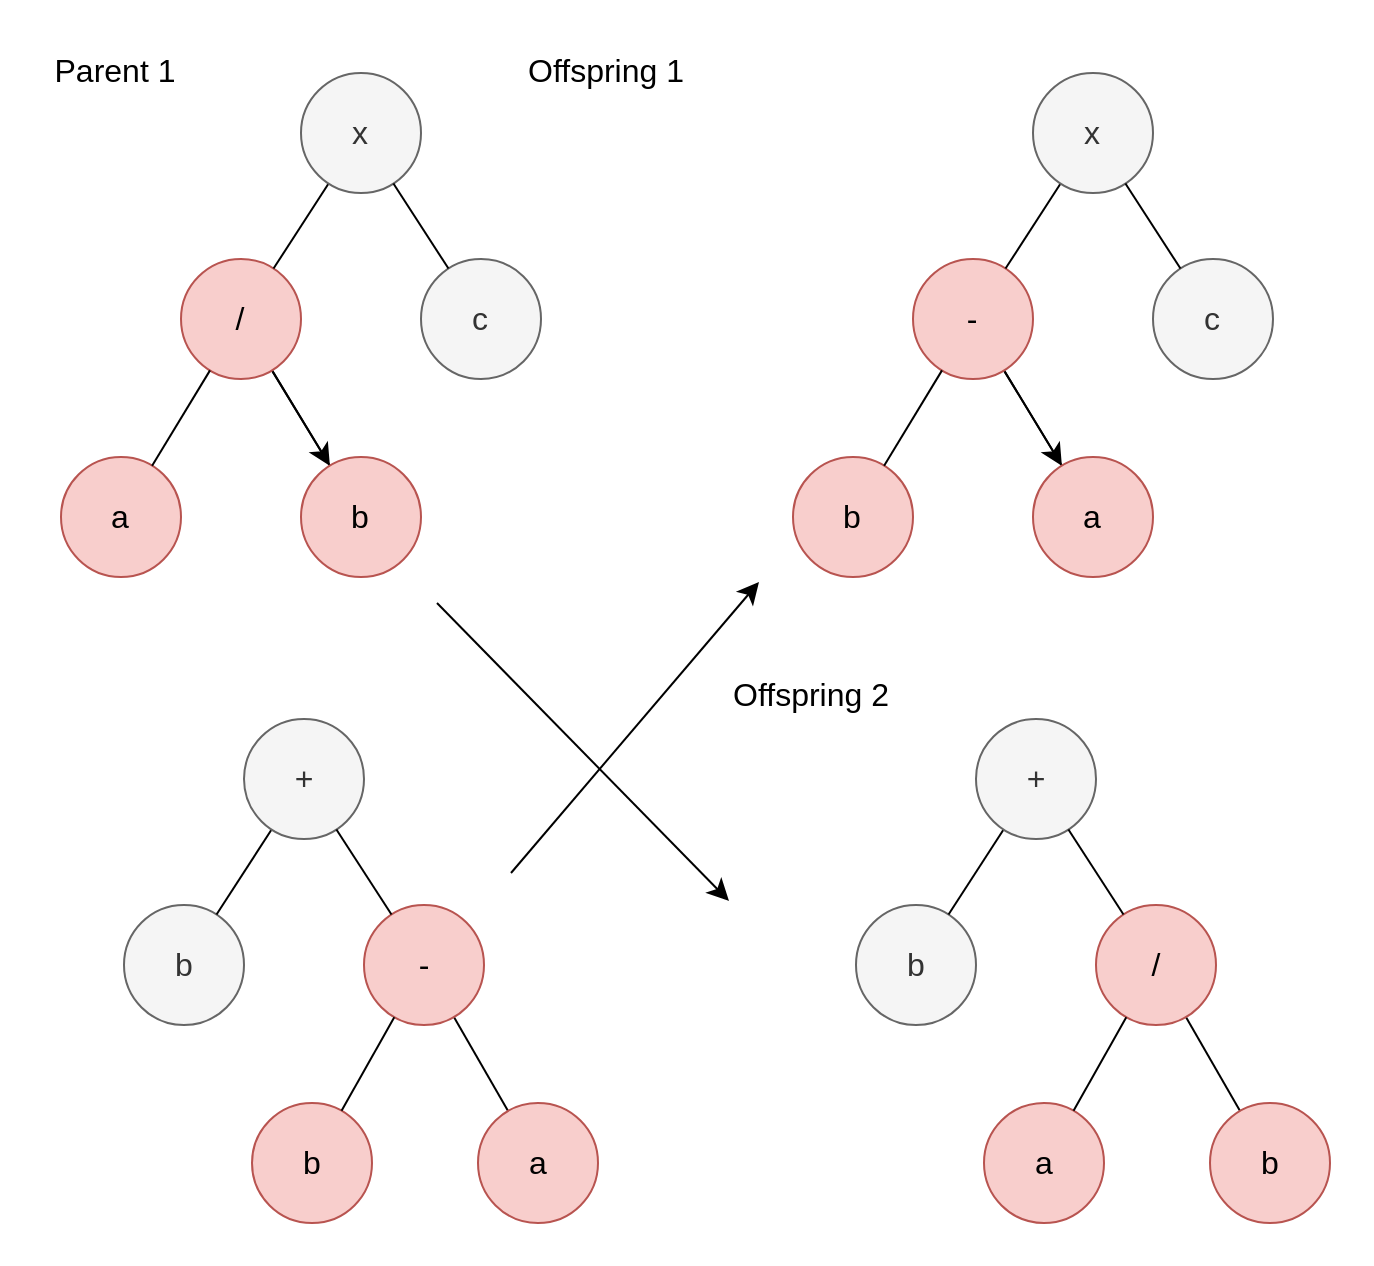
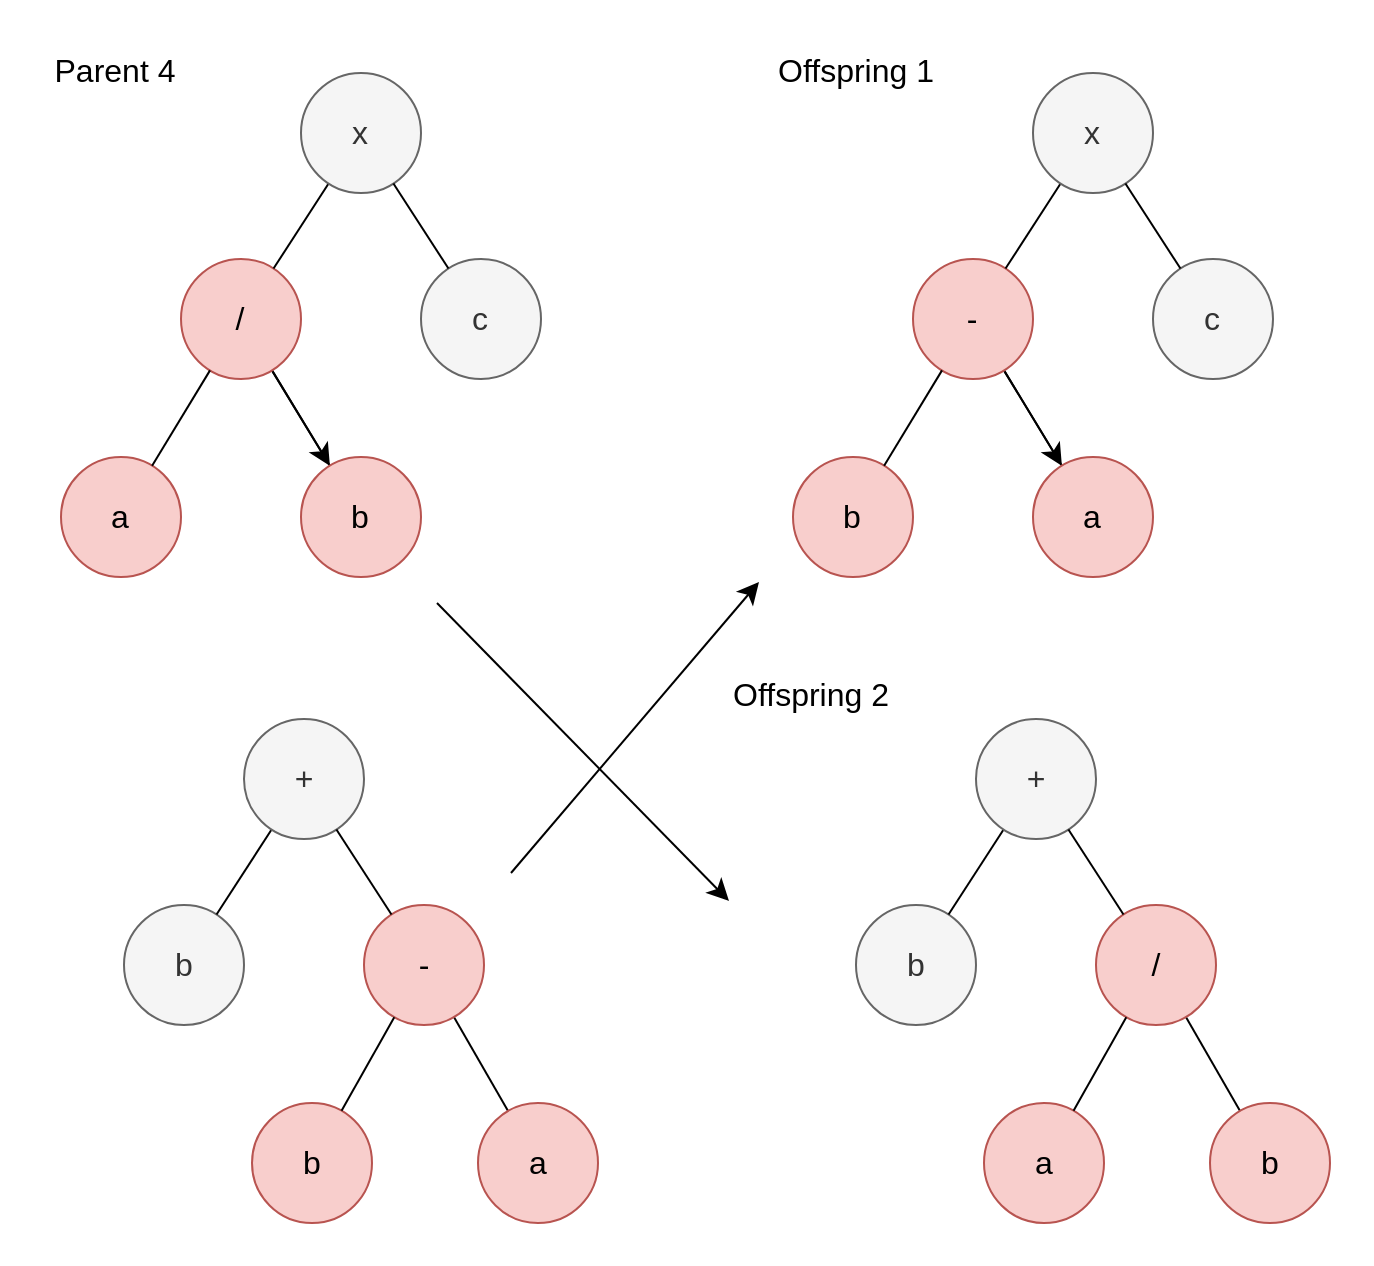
(116, 71) -> (116, 71)
(607, 71) -> (857, 71)
